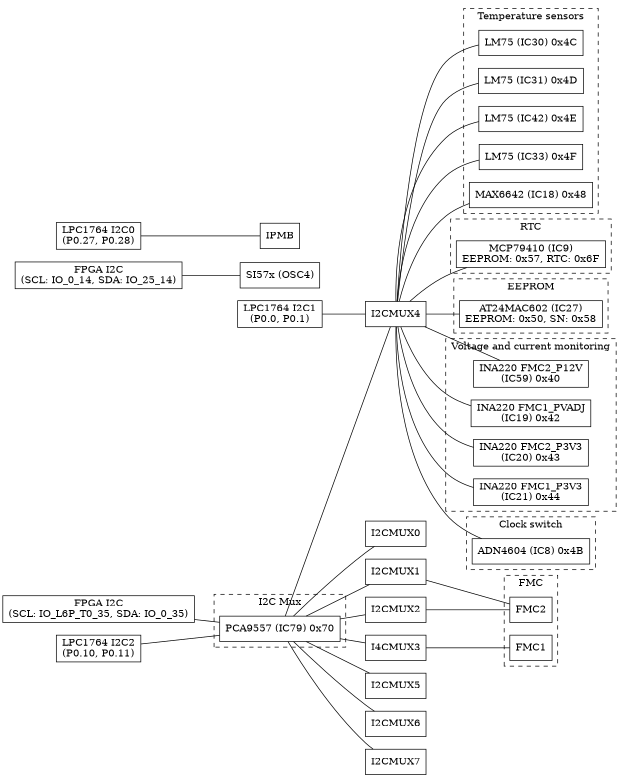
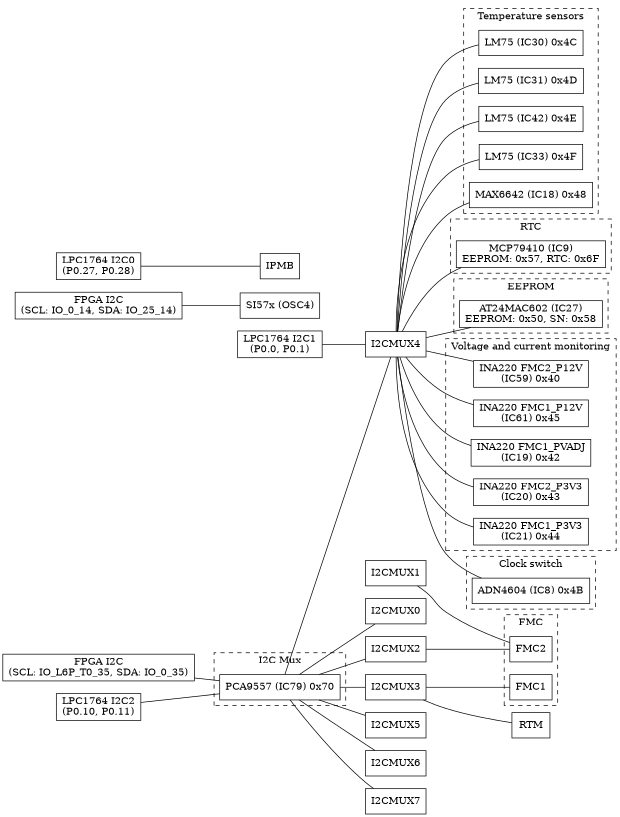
none -> (531, 413)
(338, 600) -> none
(396, 648) -> (396, 687)
none -> (531, 725)
